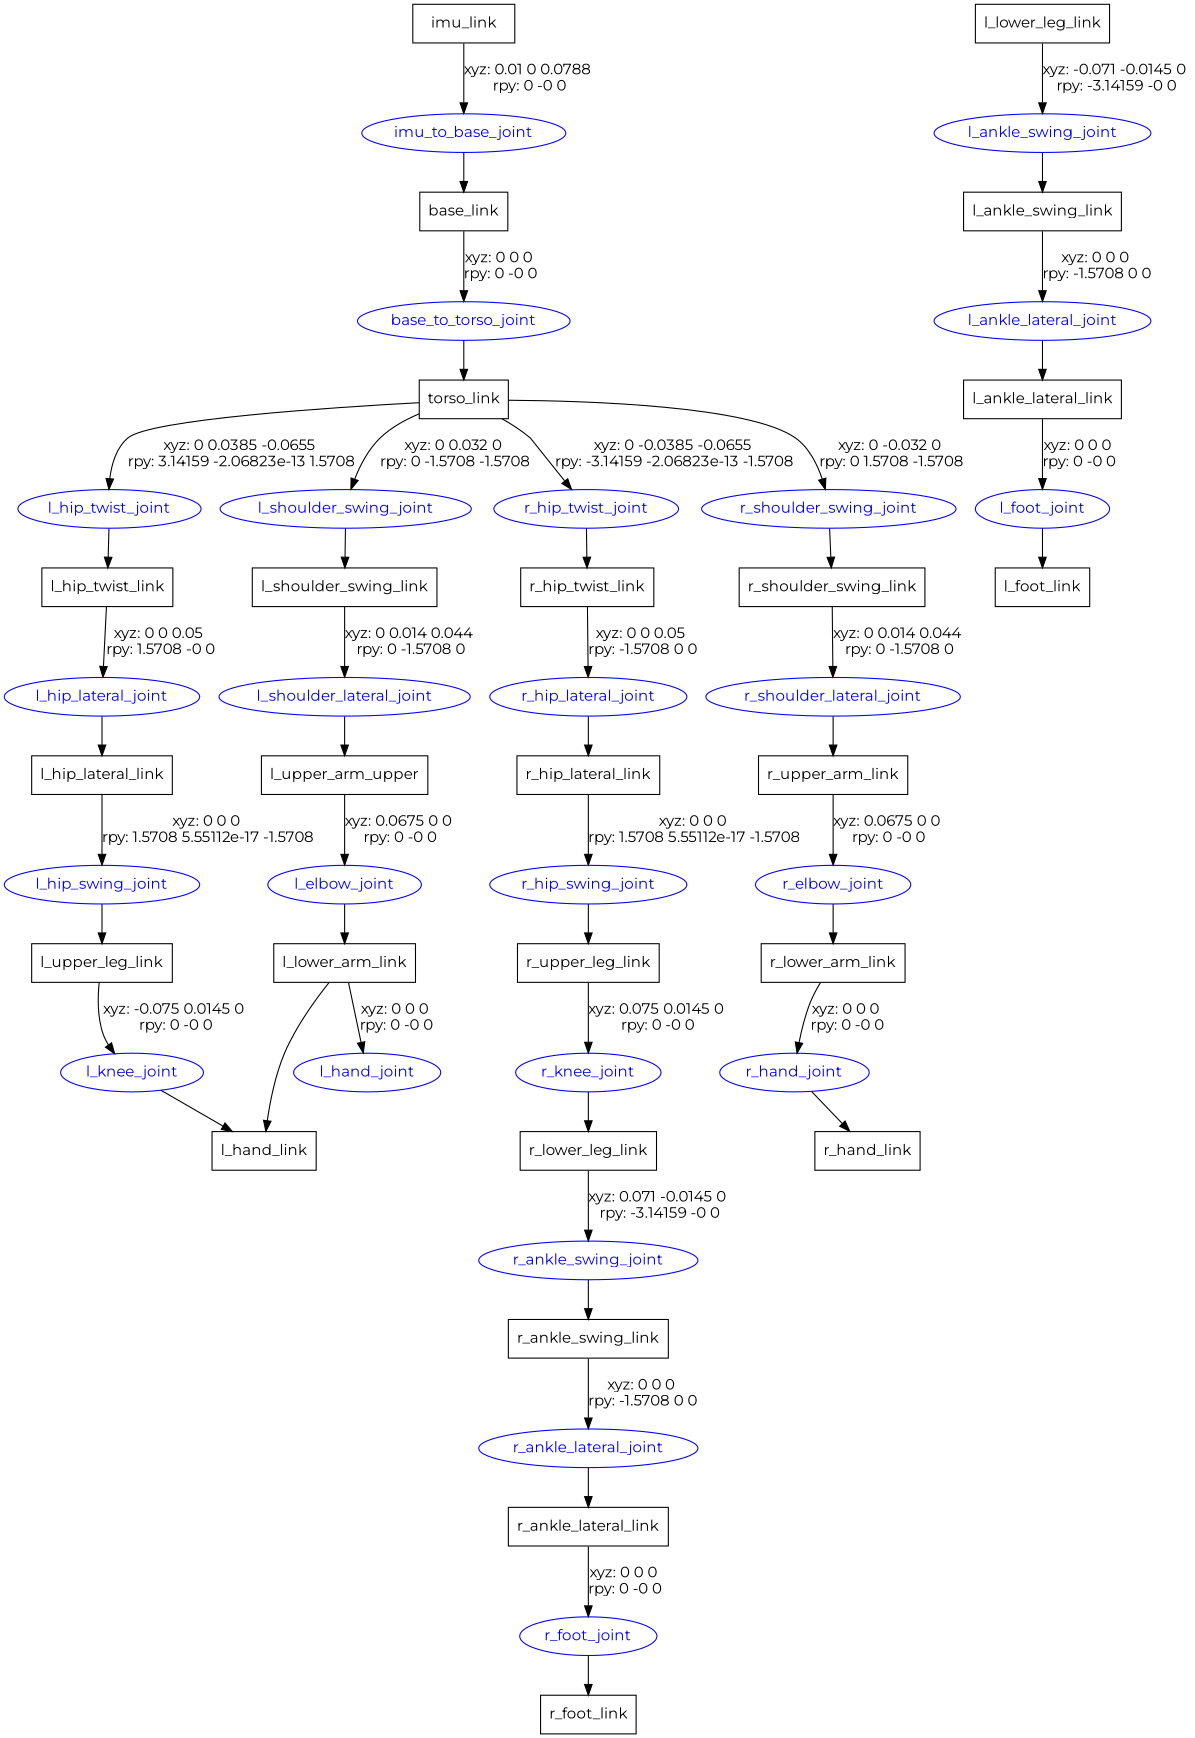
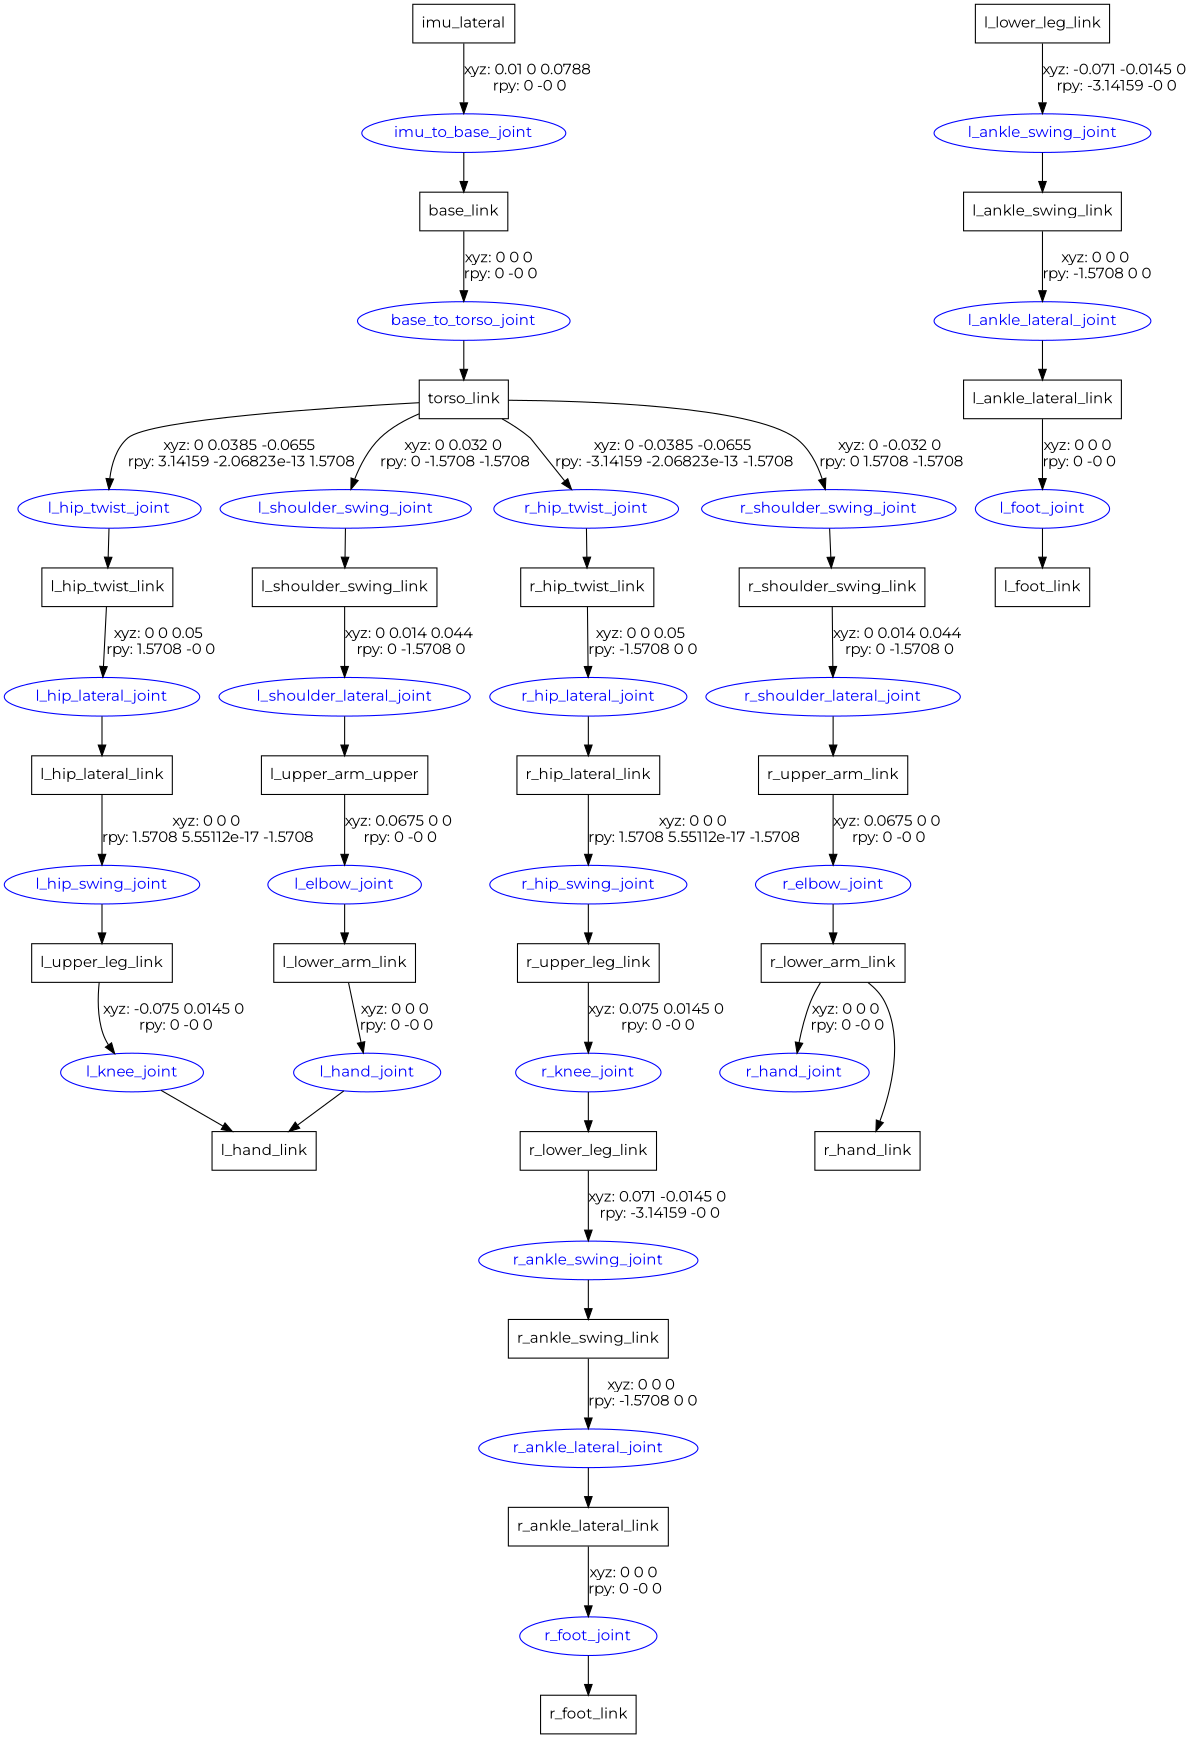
(464, 24) -> (464, 24)
(287, 1047) -> (321, 1108)
(827, 1108) -> (895, 1049)
